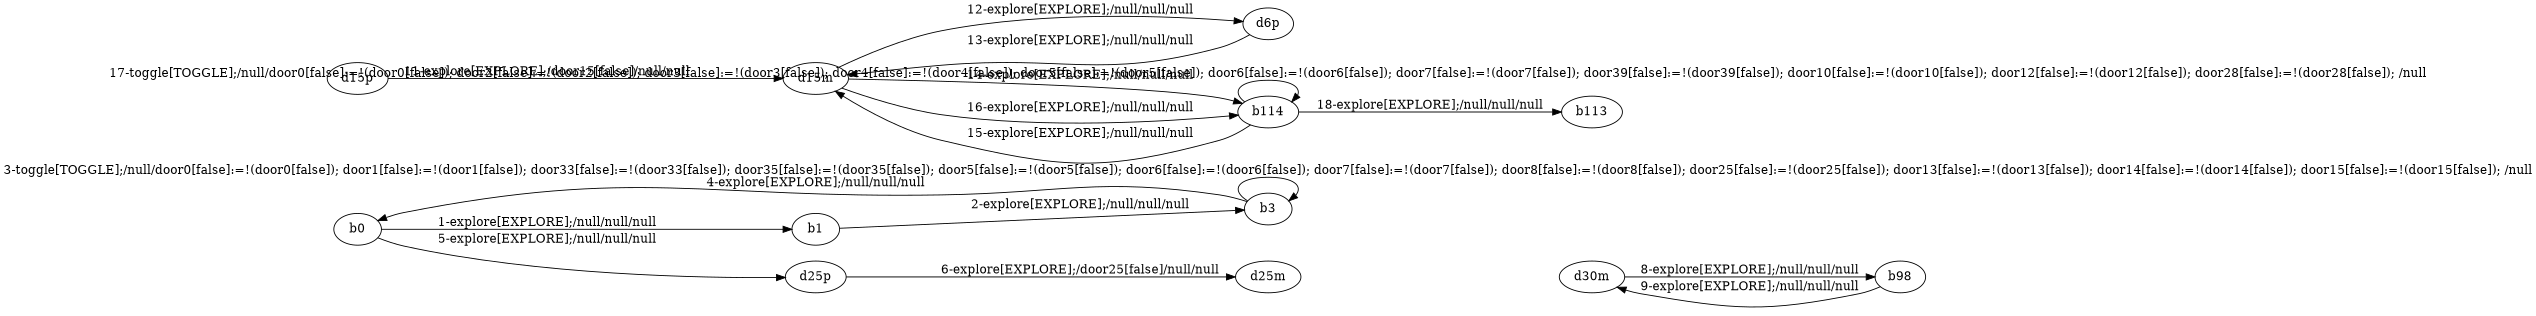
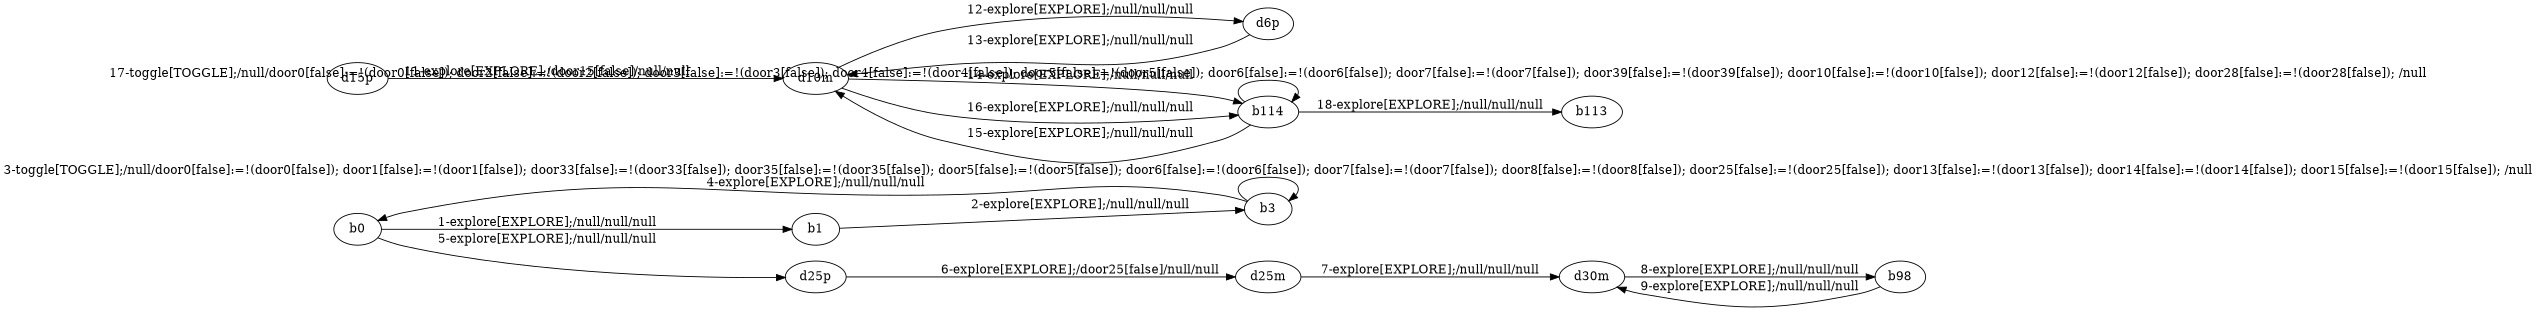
(816, 78) -> (816, 78)
none -> (1426, 277)
